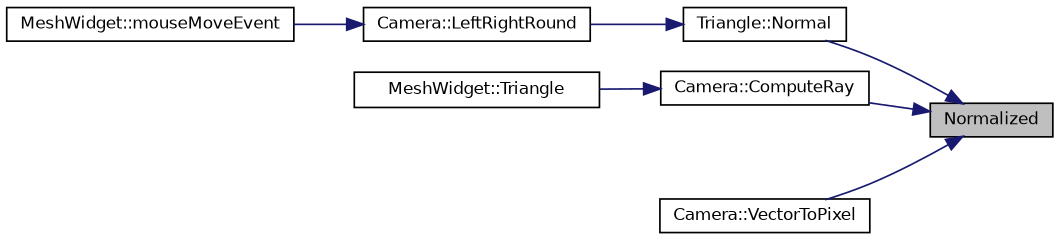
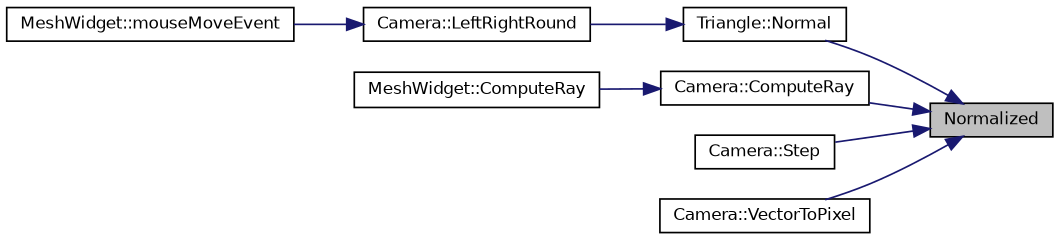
(477, 90) -> (477, 90)
none -> (765, 152)
